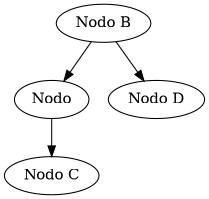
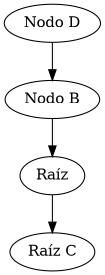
(127, 57) -> (52, 56)
(52, 99) -> (52, 176)
(52, 176) -> (52, 252)
